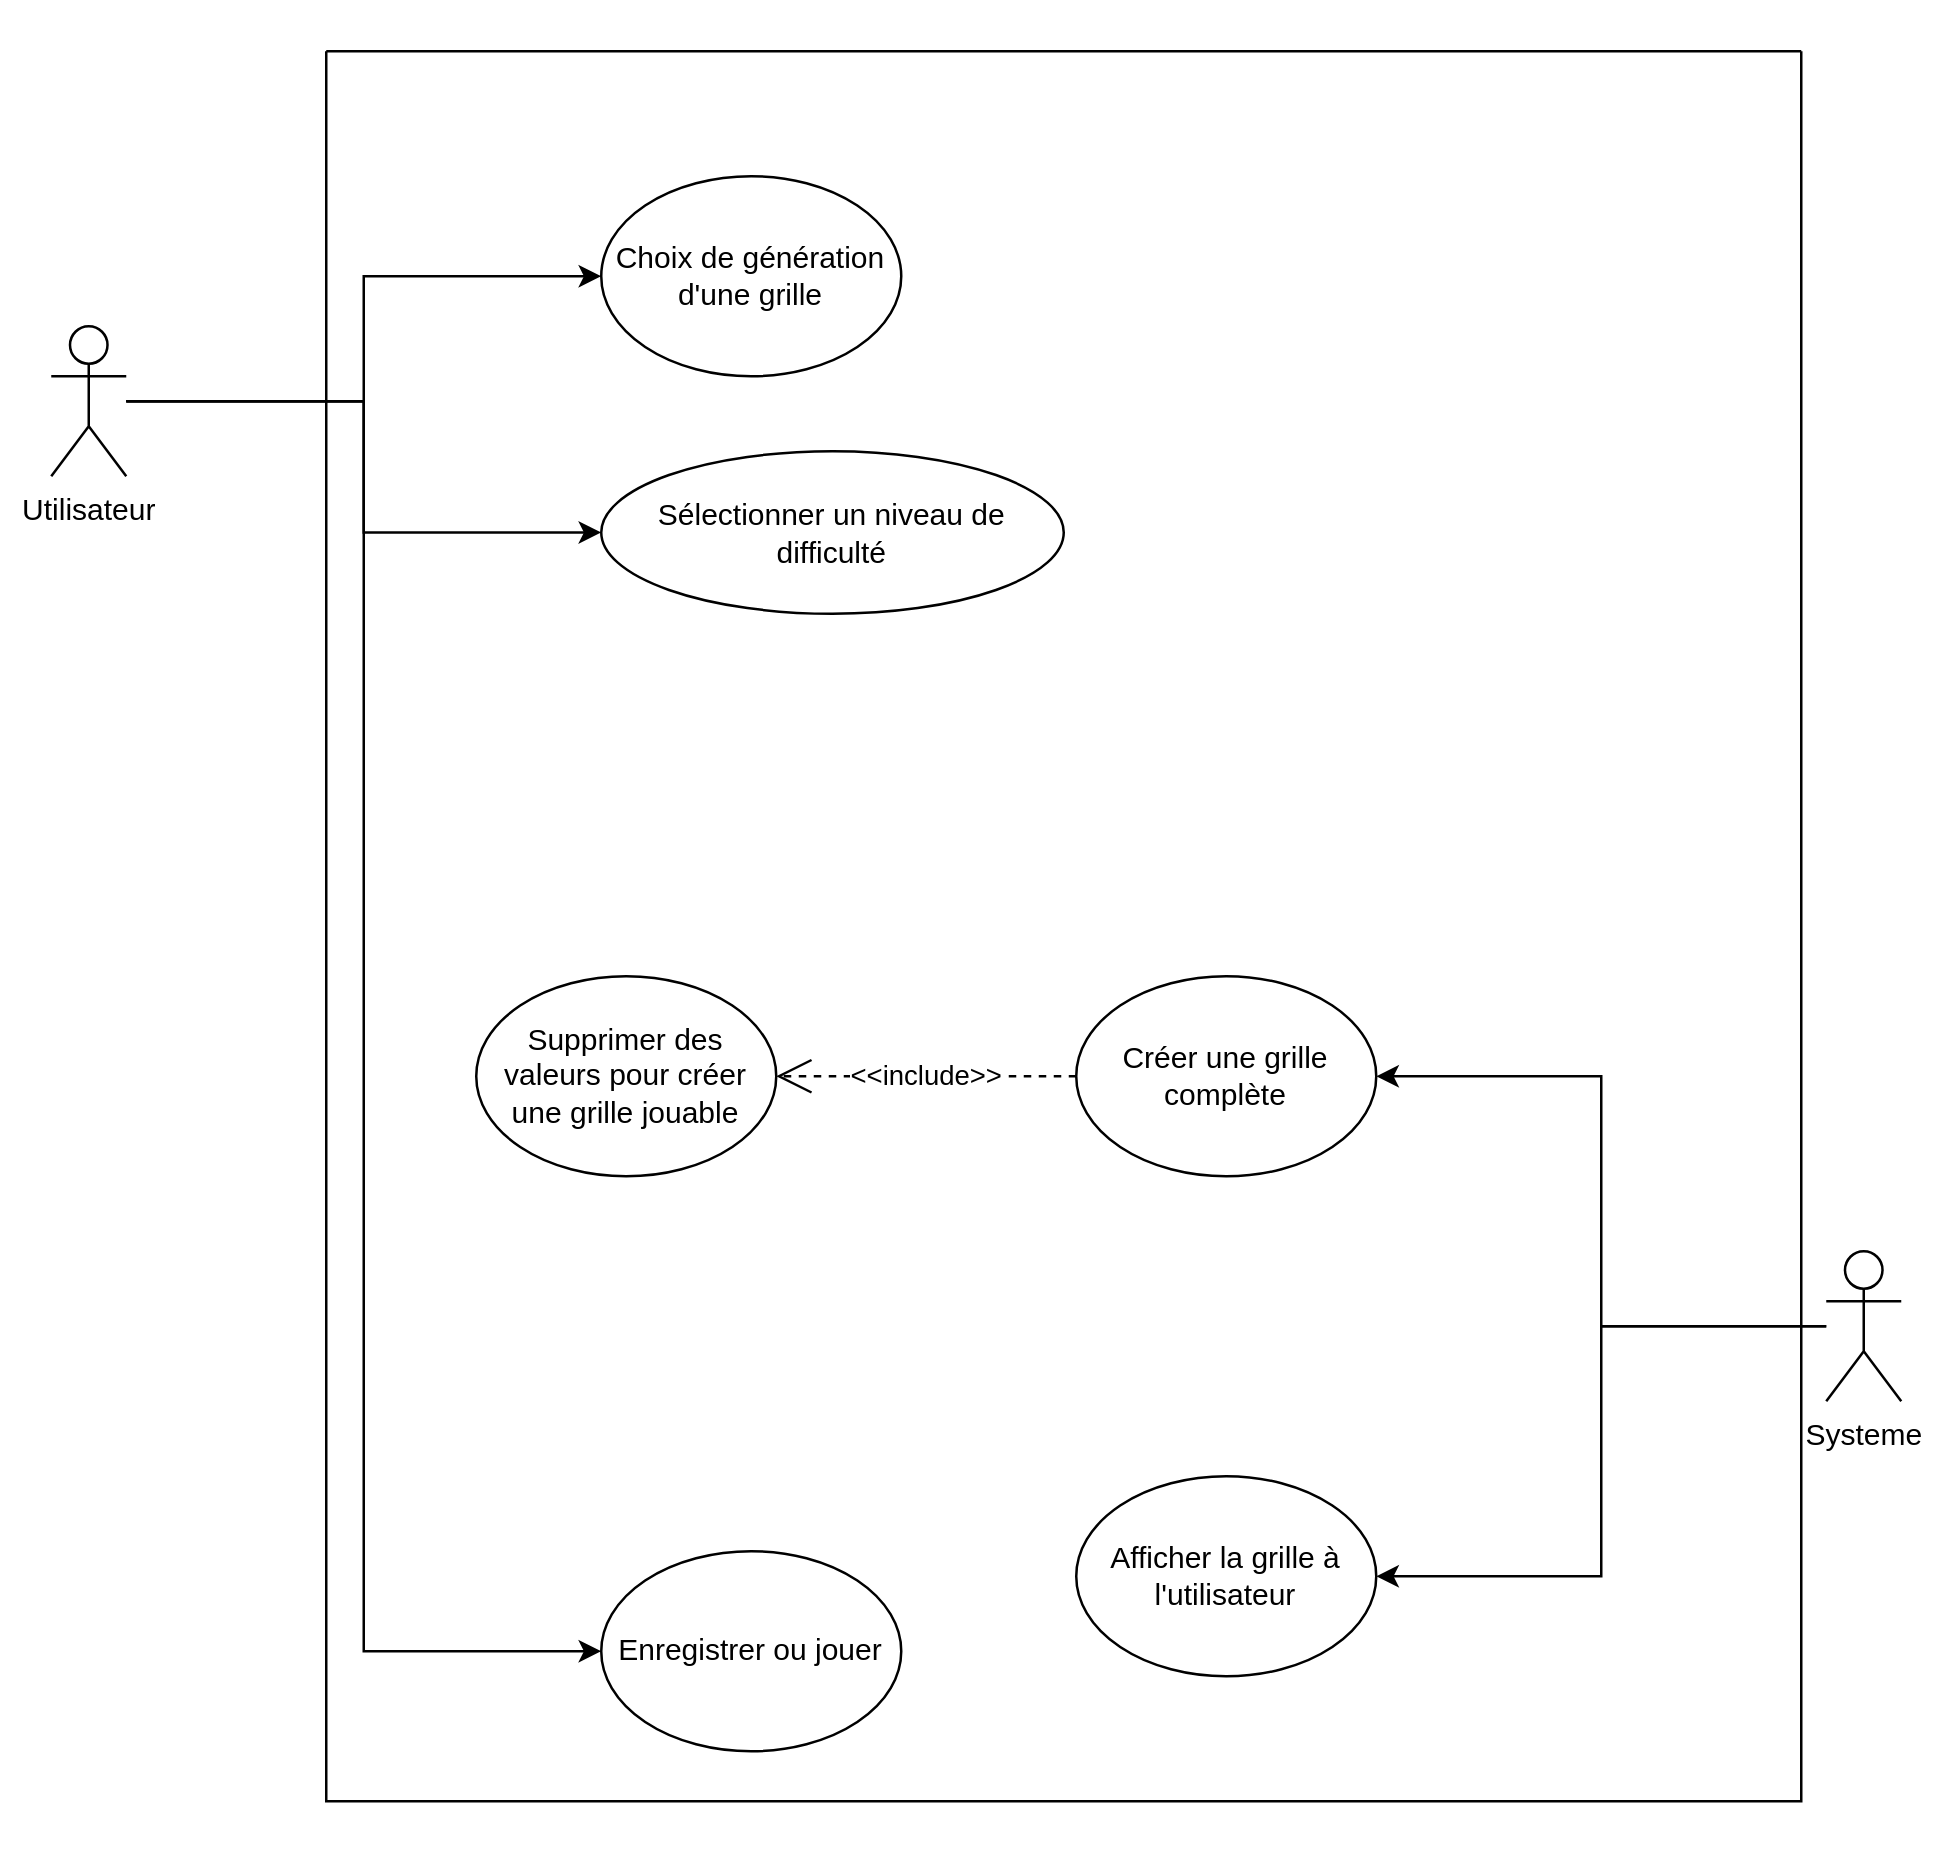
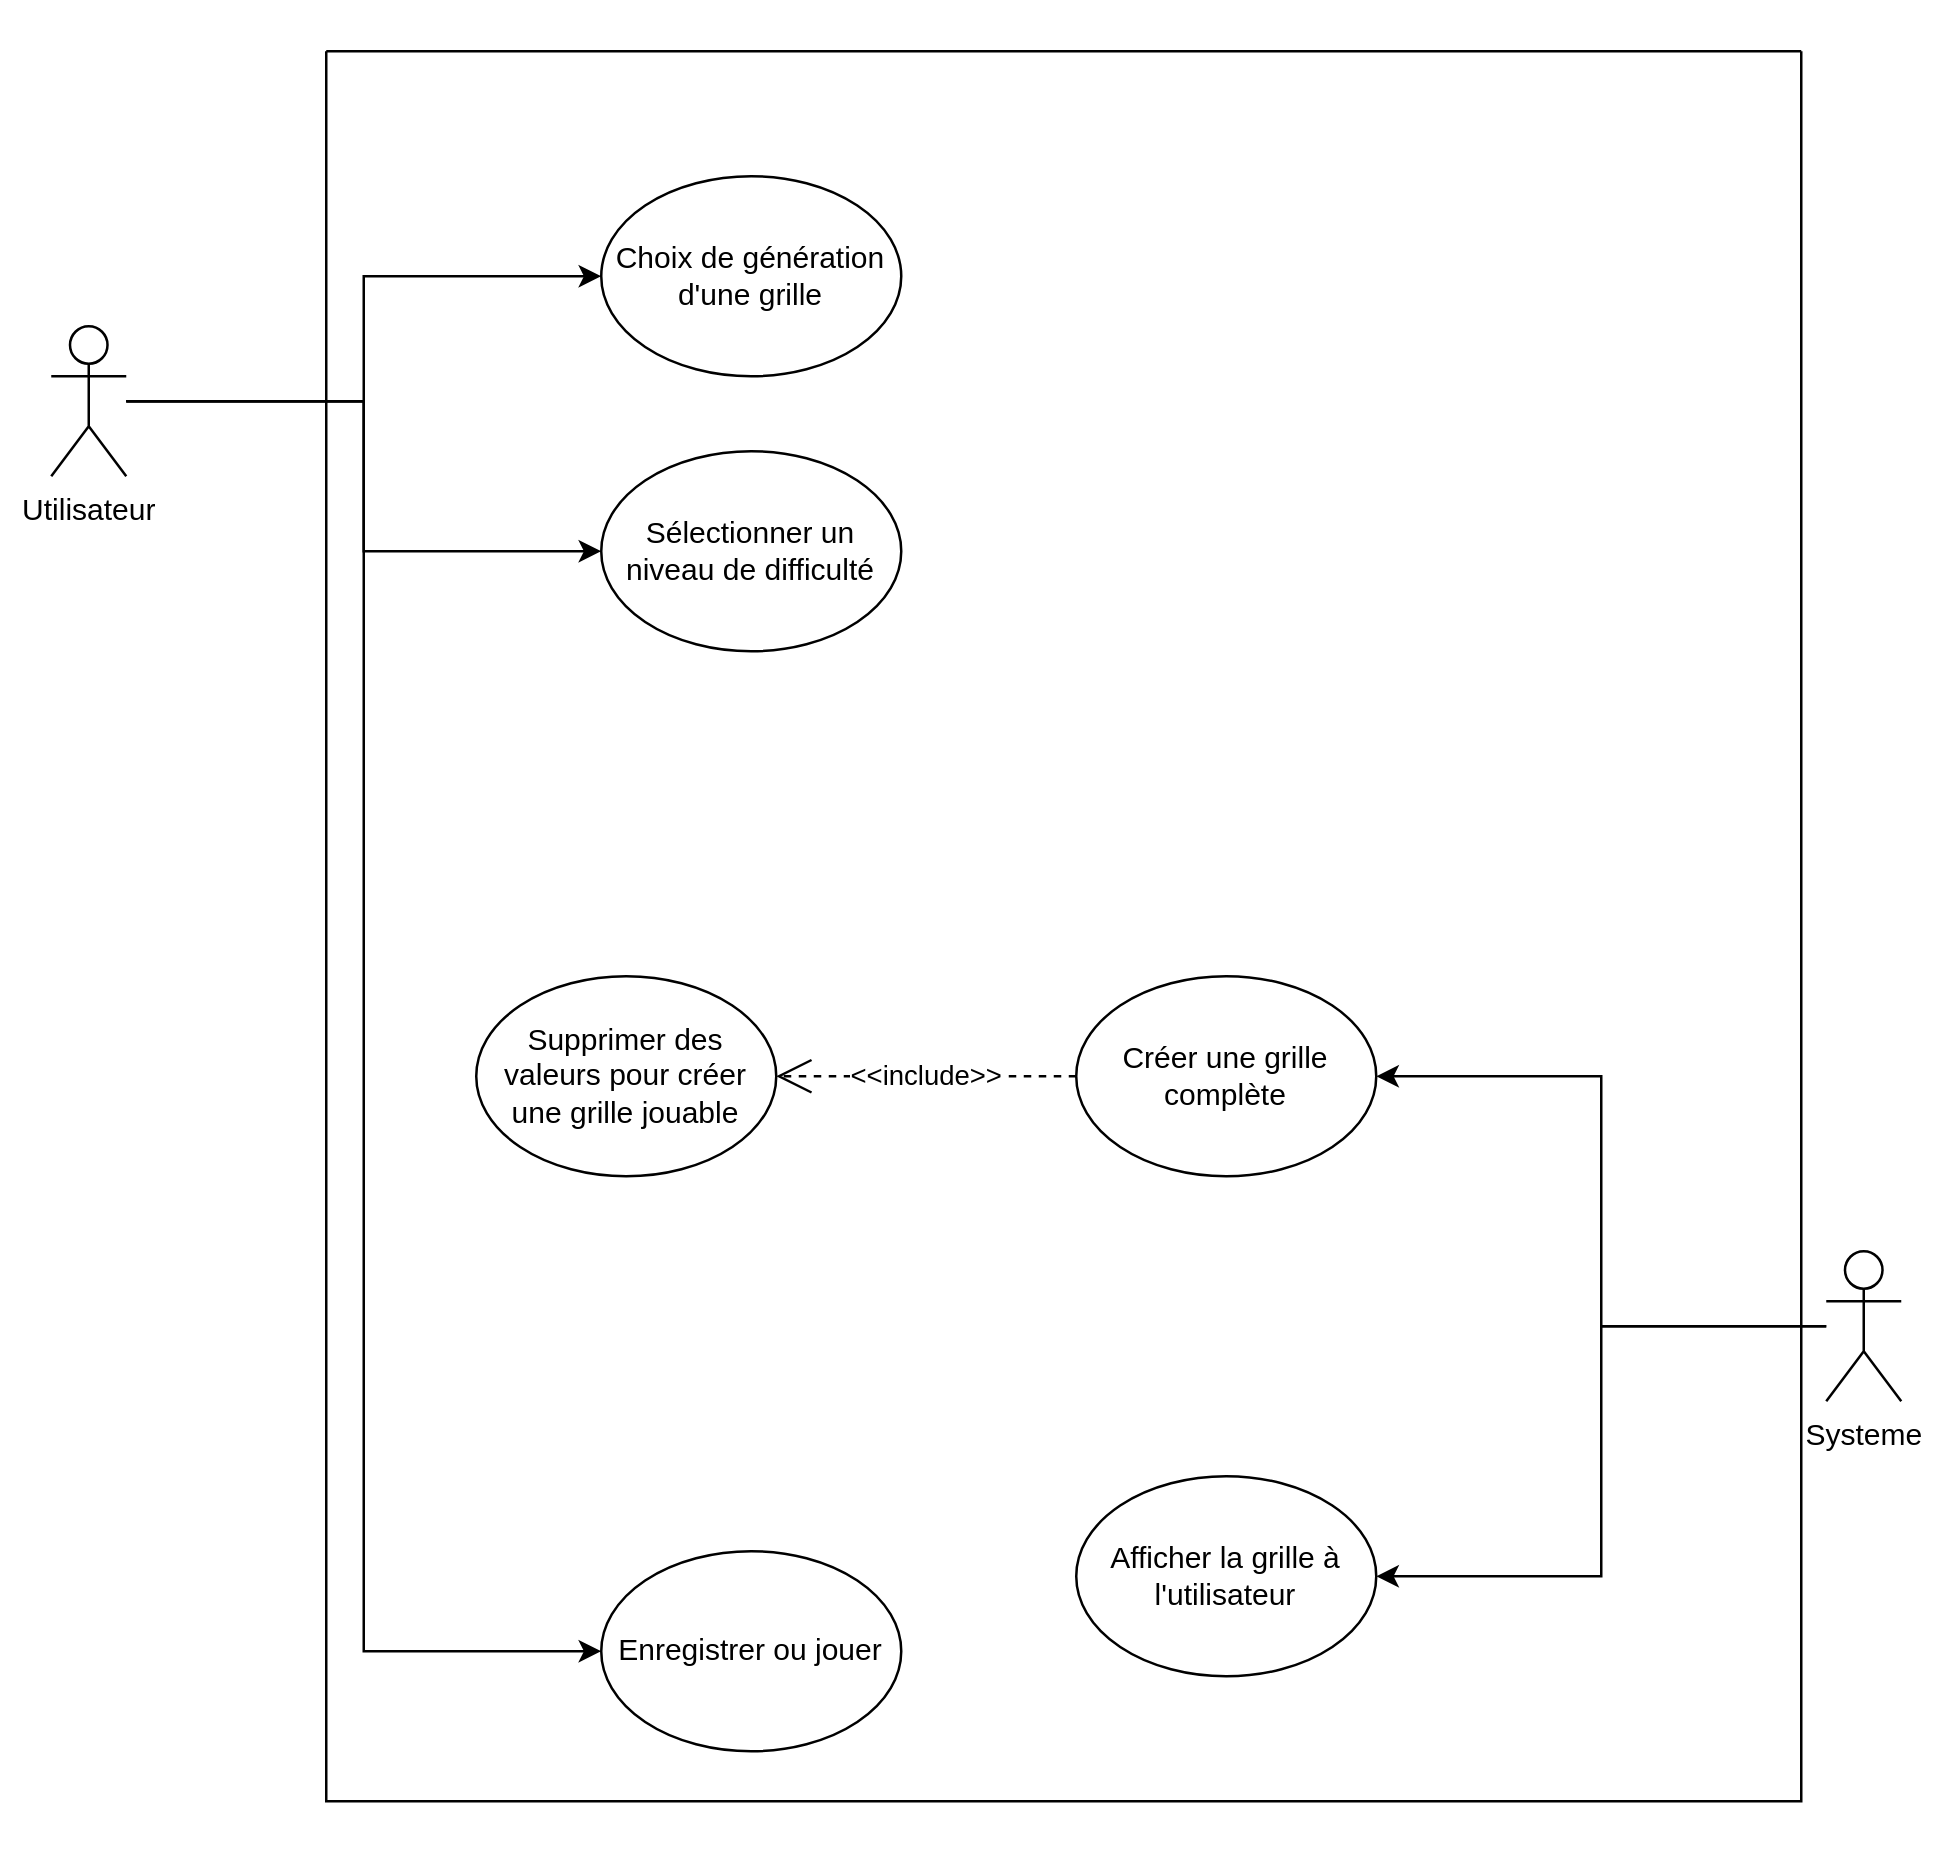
(833, 533) -> (751, 551)
